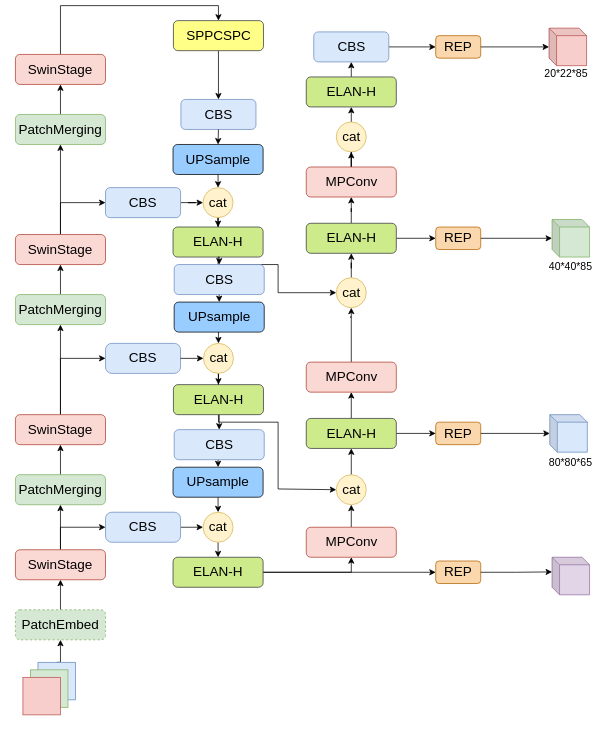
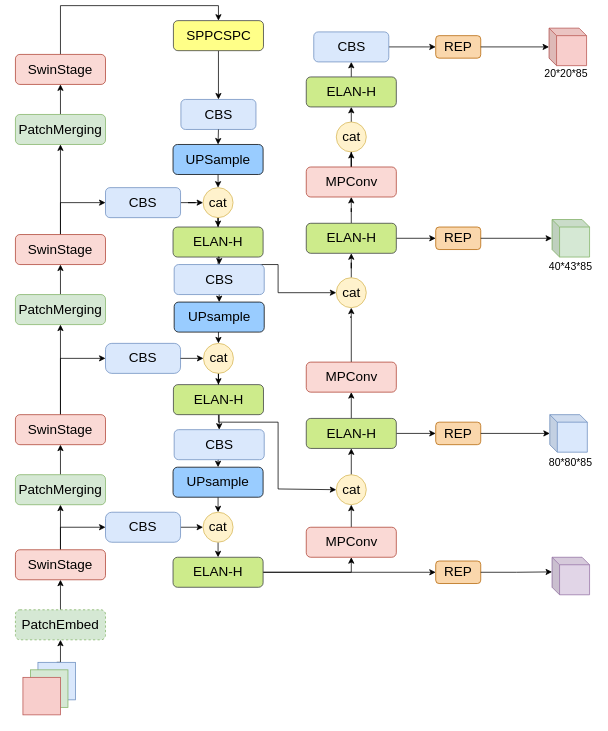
(566, 73) -> (566, 73)
(570, 267) -> (570, 267)
(570, 462) -> (570, 462)
